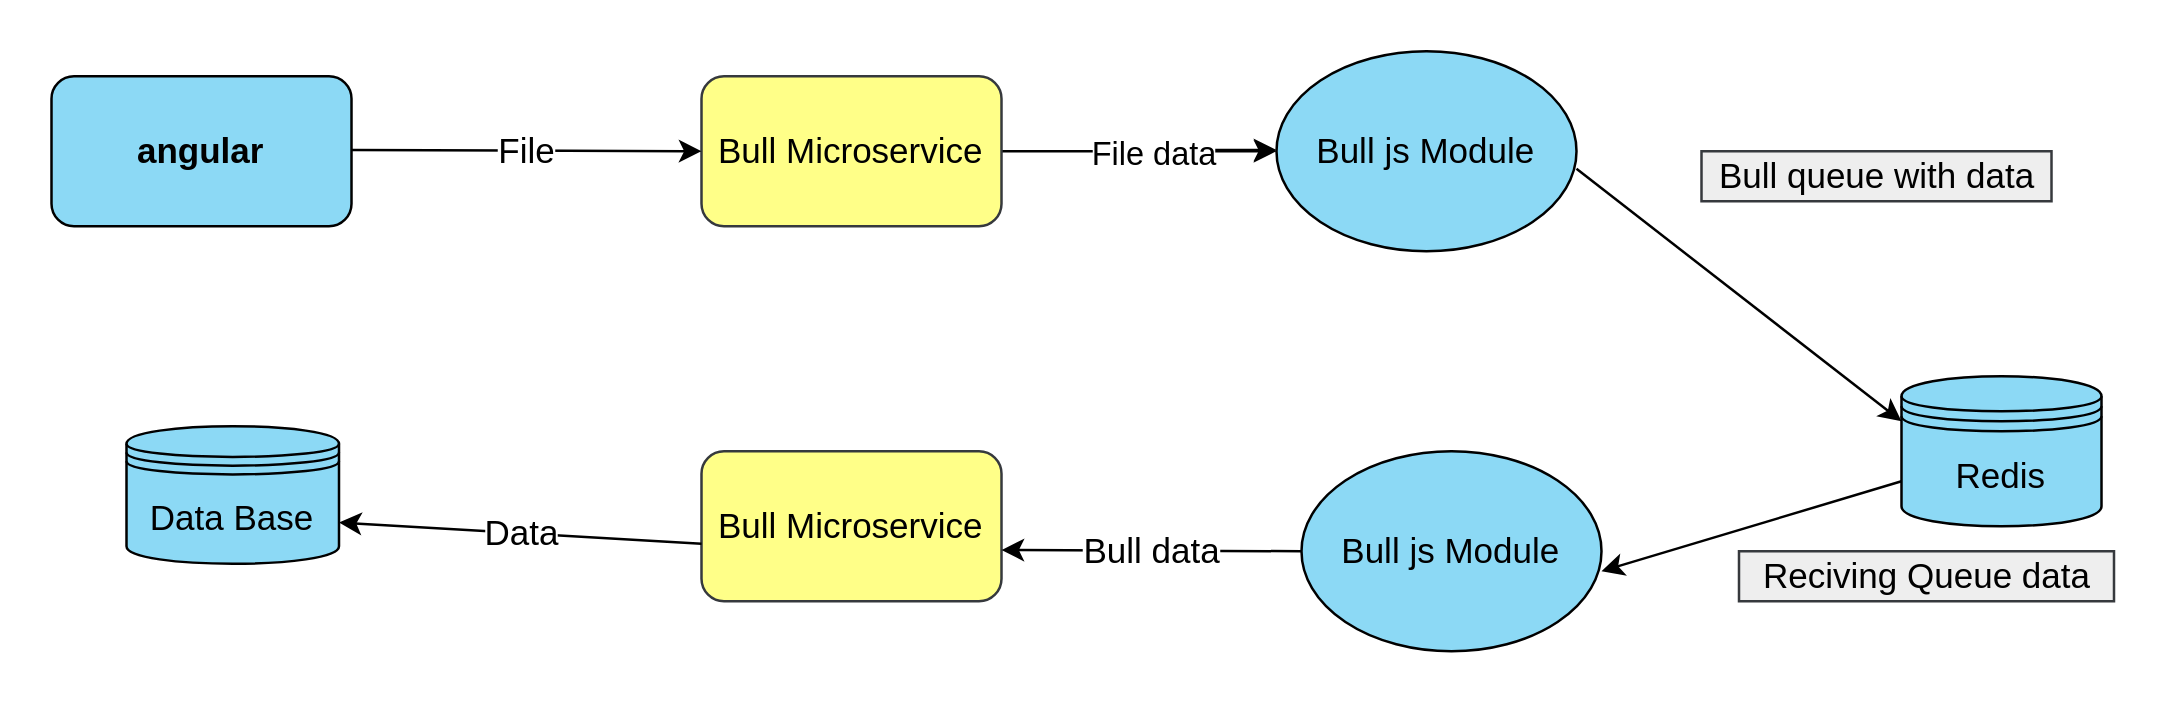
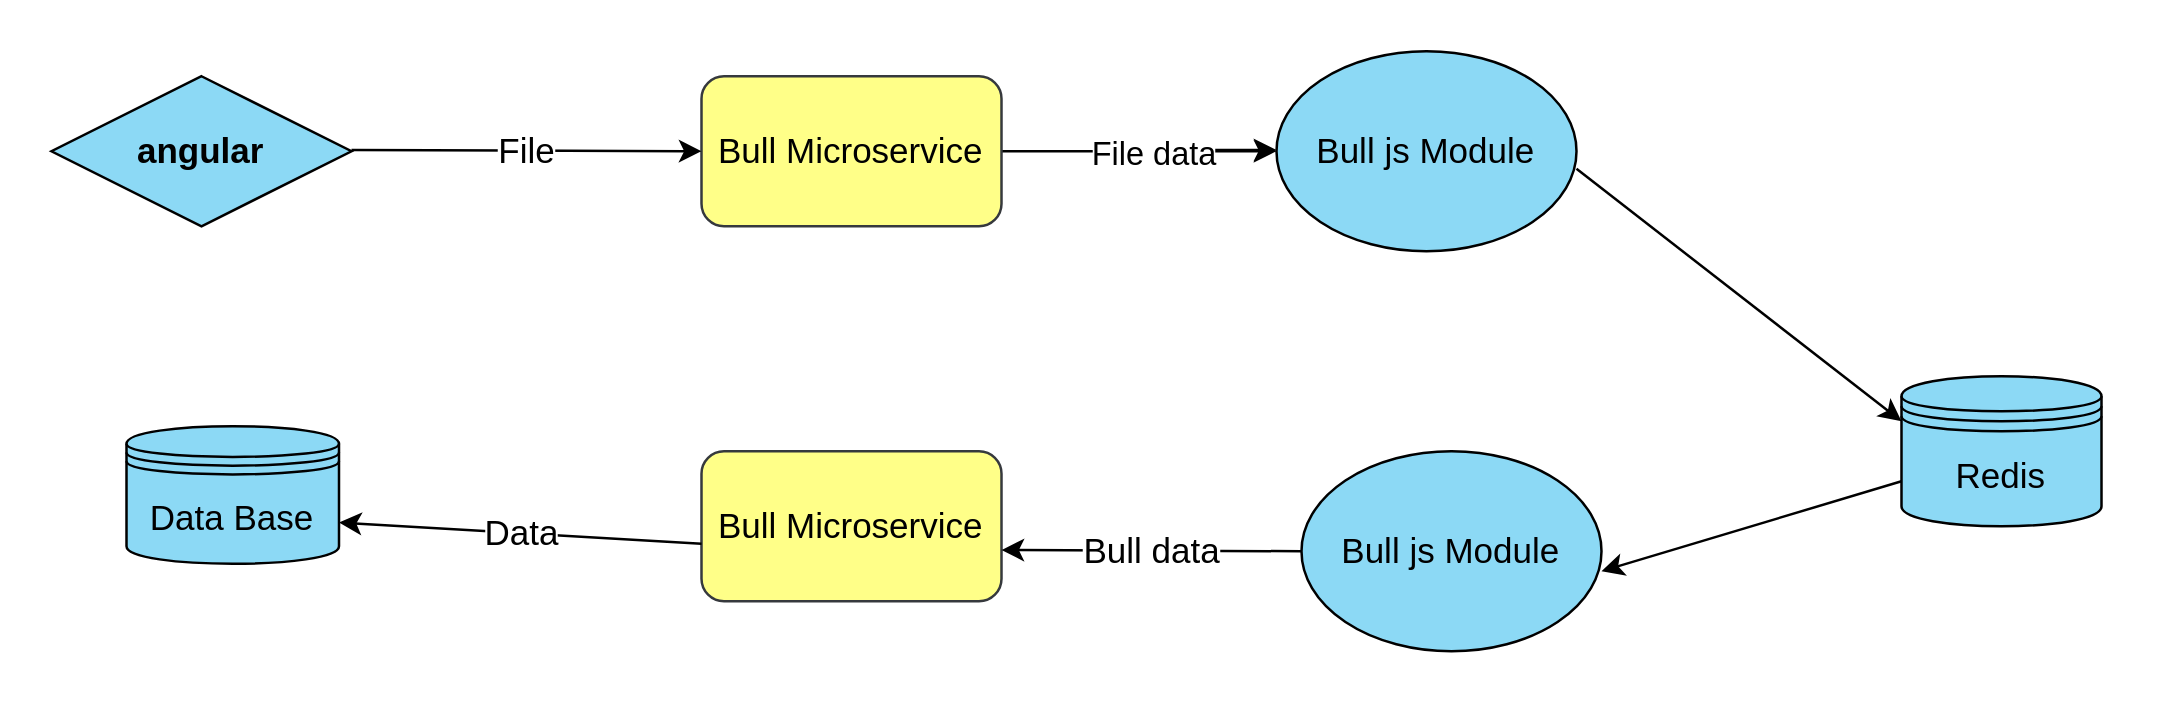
(201, 151) -> (201, 151)
(1876, 176) -> none
(1926, 576) -> none
